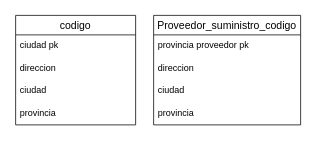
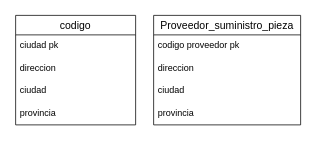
(227, 26) -> (227, 26)
(208, 45) -> (202, 45)
